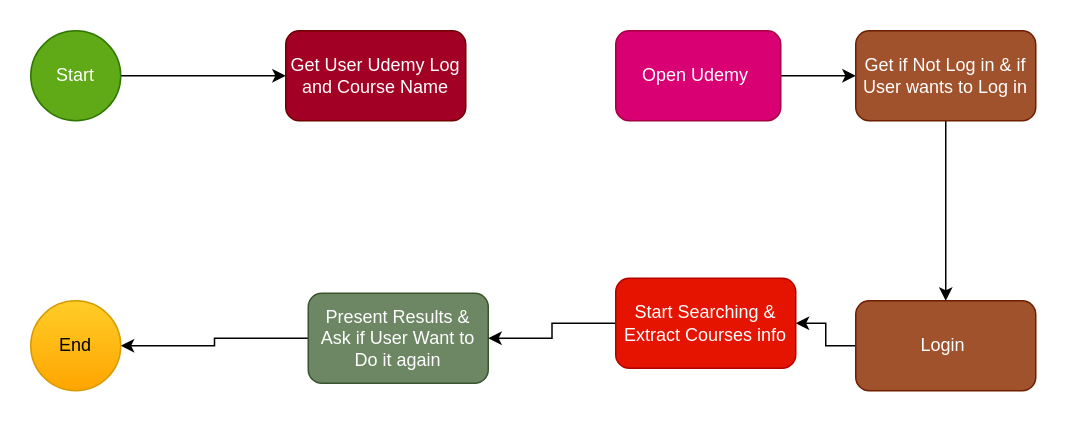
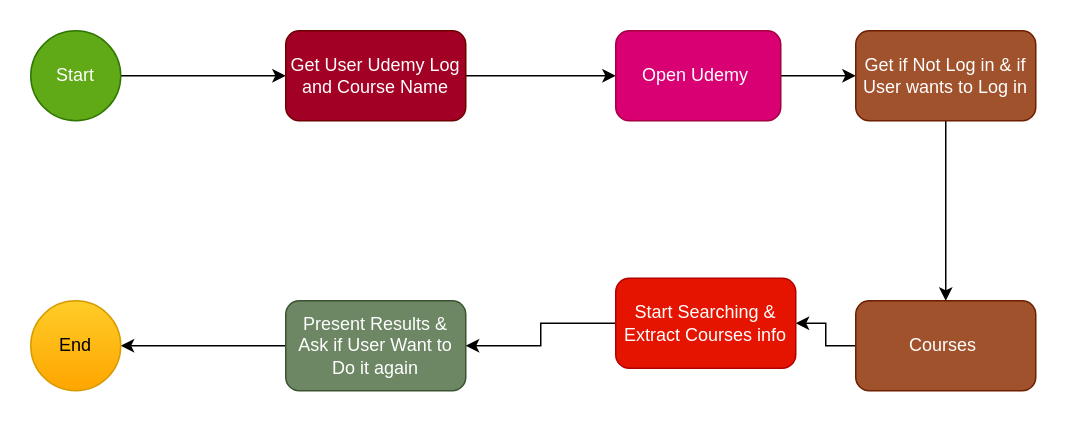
none -> (536, 76)
(398, 338) -> (376, 346)
(946, 346) -> (946, 346)
